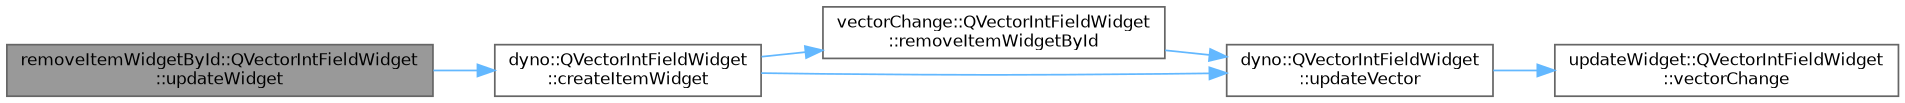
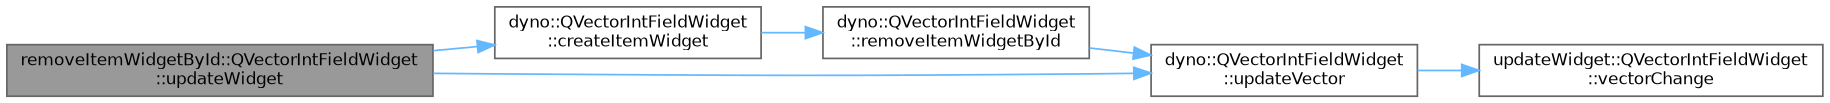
(994, 33) -> (956, 33)
(985, 75) -> (783, 75)
